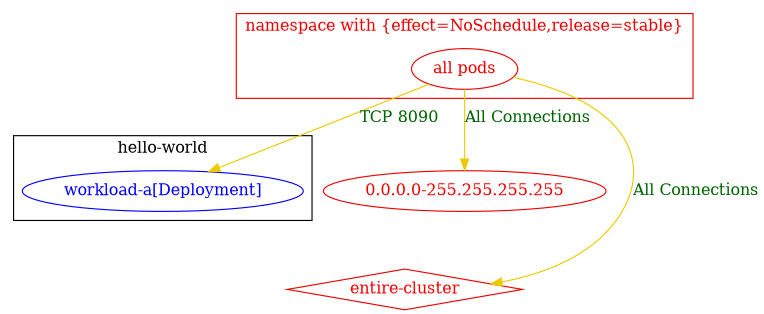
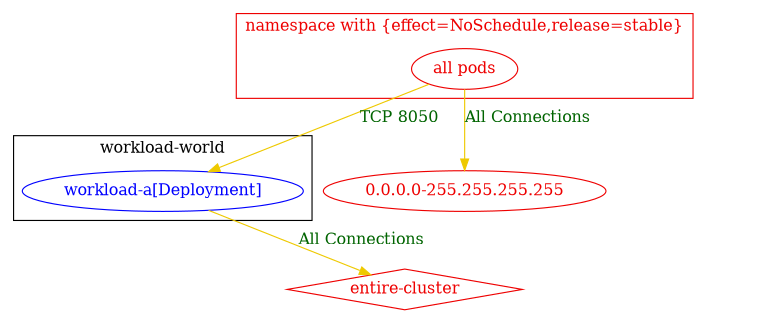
(399, 118) -> (399, 118)
(163, 149) -> (163, 149)
(633, 182) -> (284, 240)
